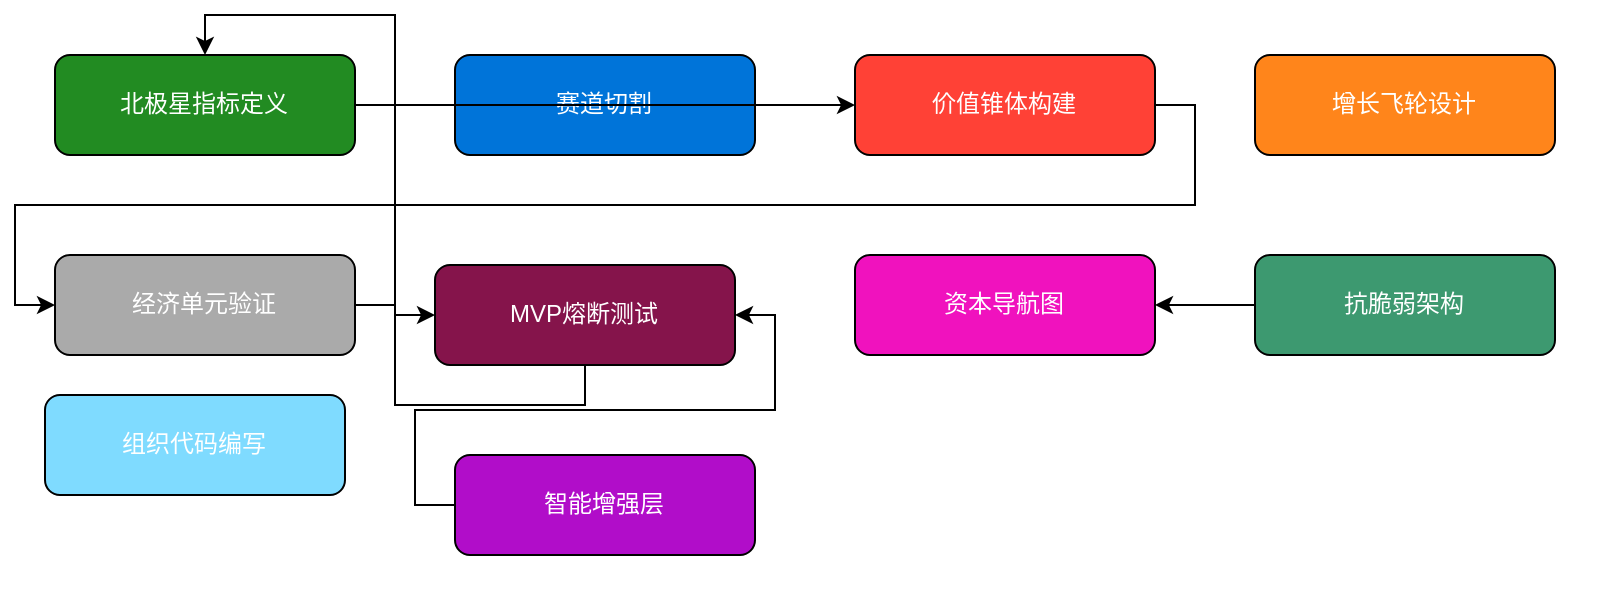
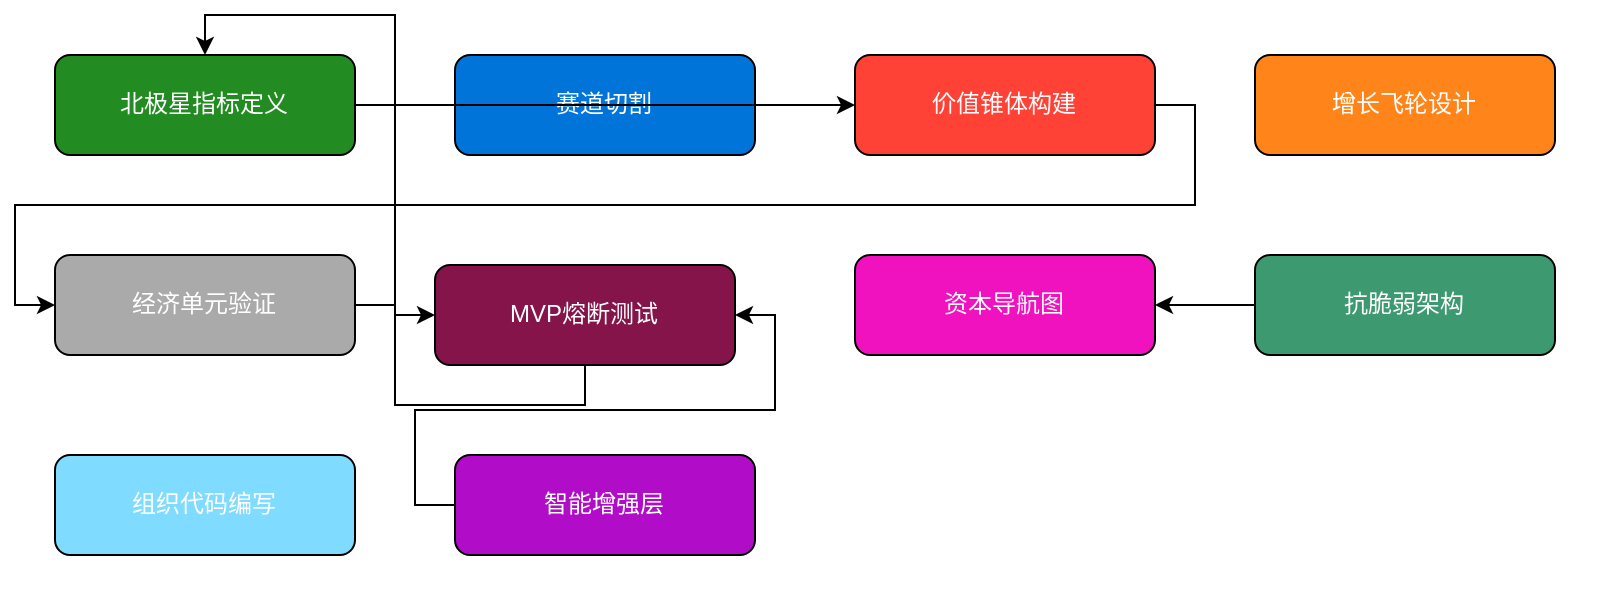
(195, 445) -> (205, 505)
